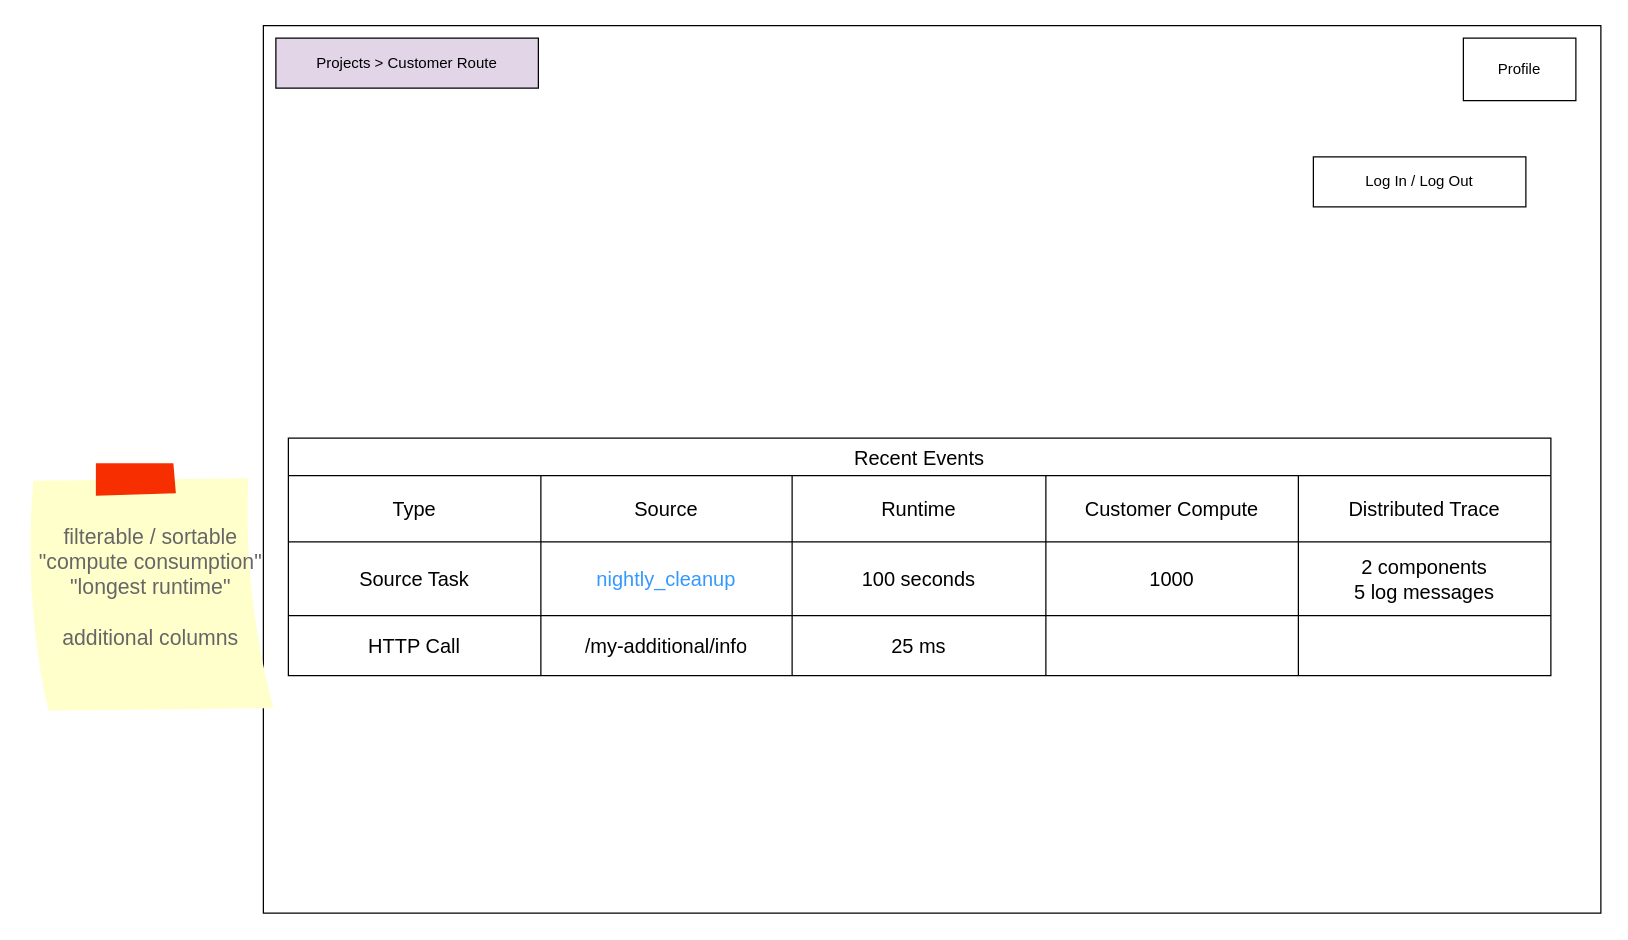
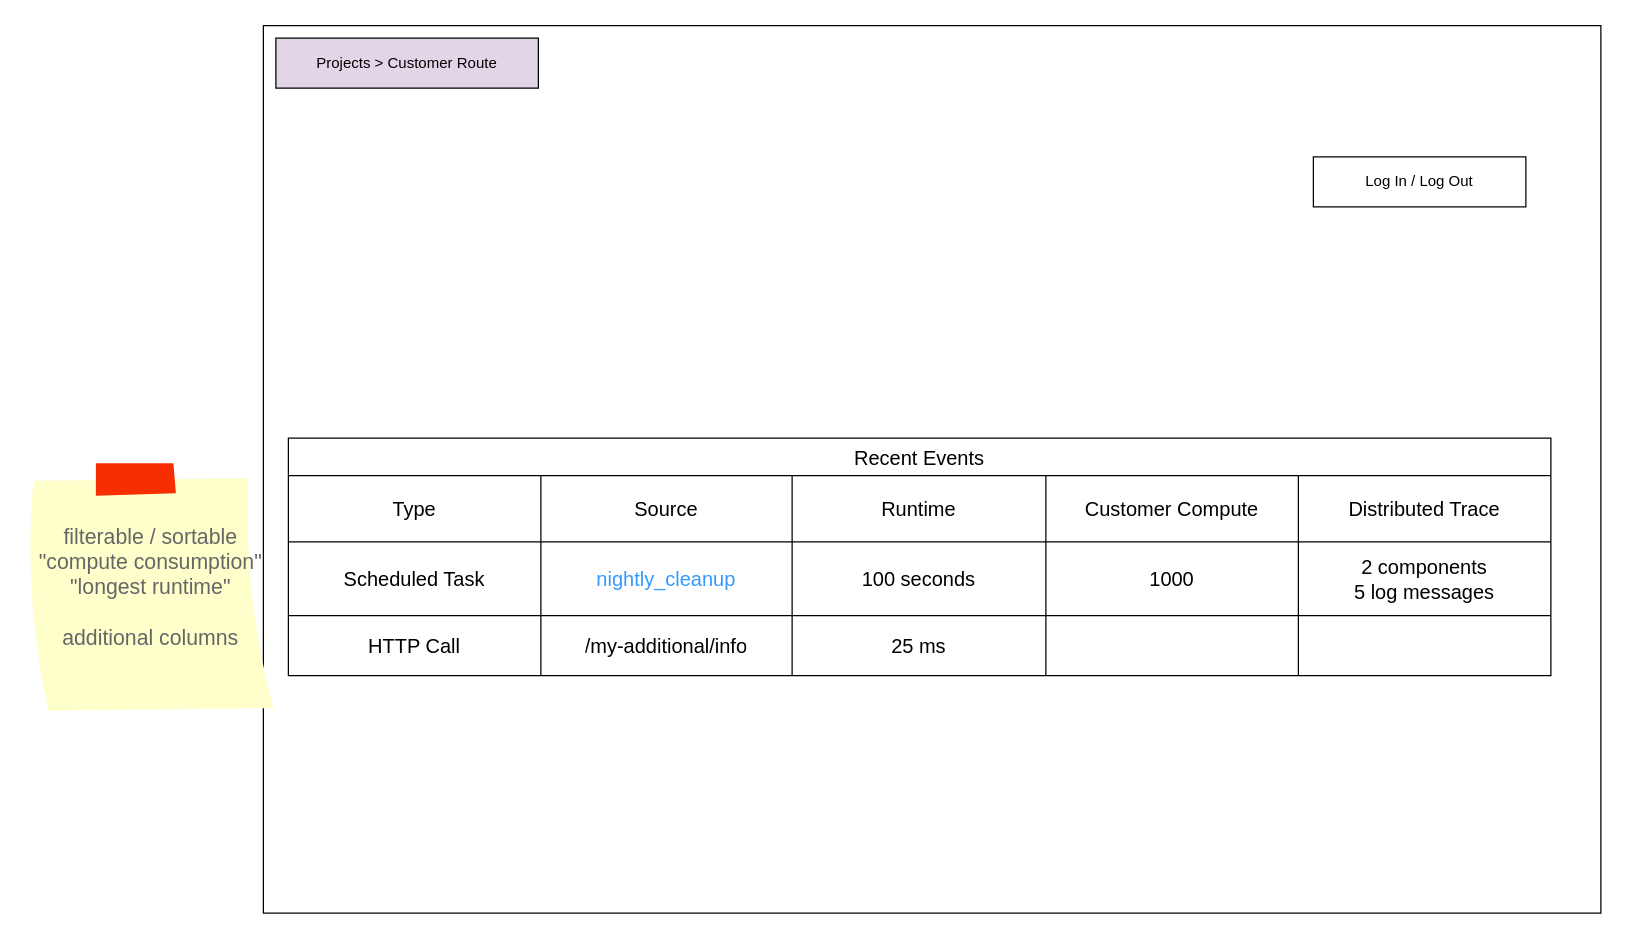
(1519, 69) -> none
(414, 579) -> (414, 579)
